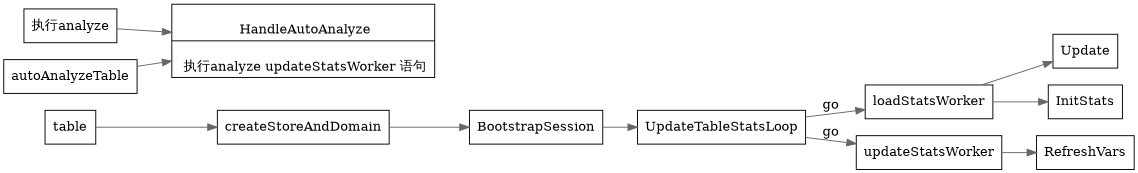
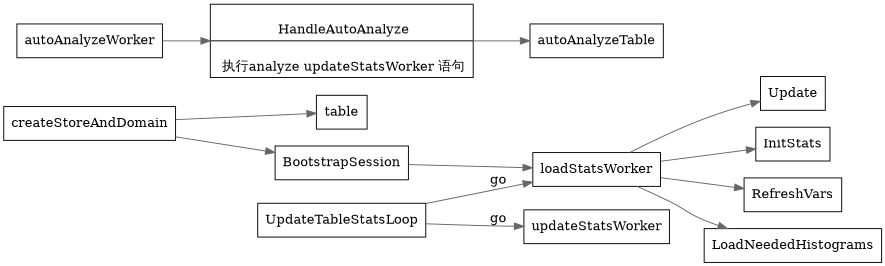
(70, 26) -> (90, 41)
(150, 64) -> (497, 41)
(152, 127) -> (241, 117)
(615, 127) -> (466, 166)
(1015, 153) -> (698, 183)
none -> (793, 246)
